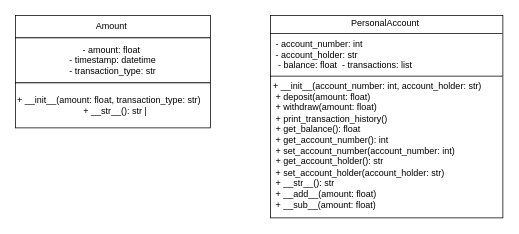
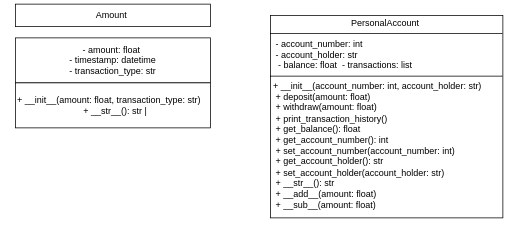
(113, 27) -> (113, 15)
